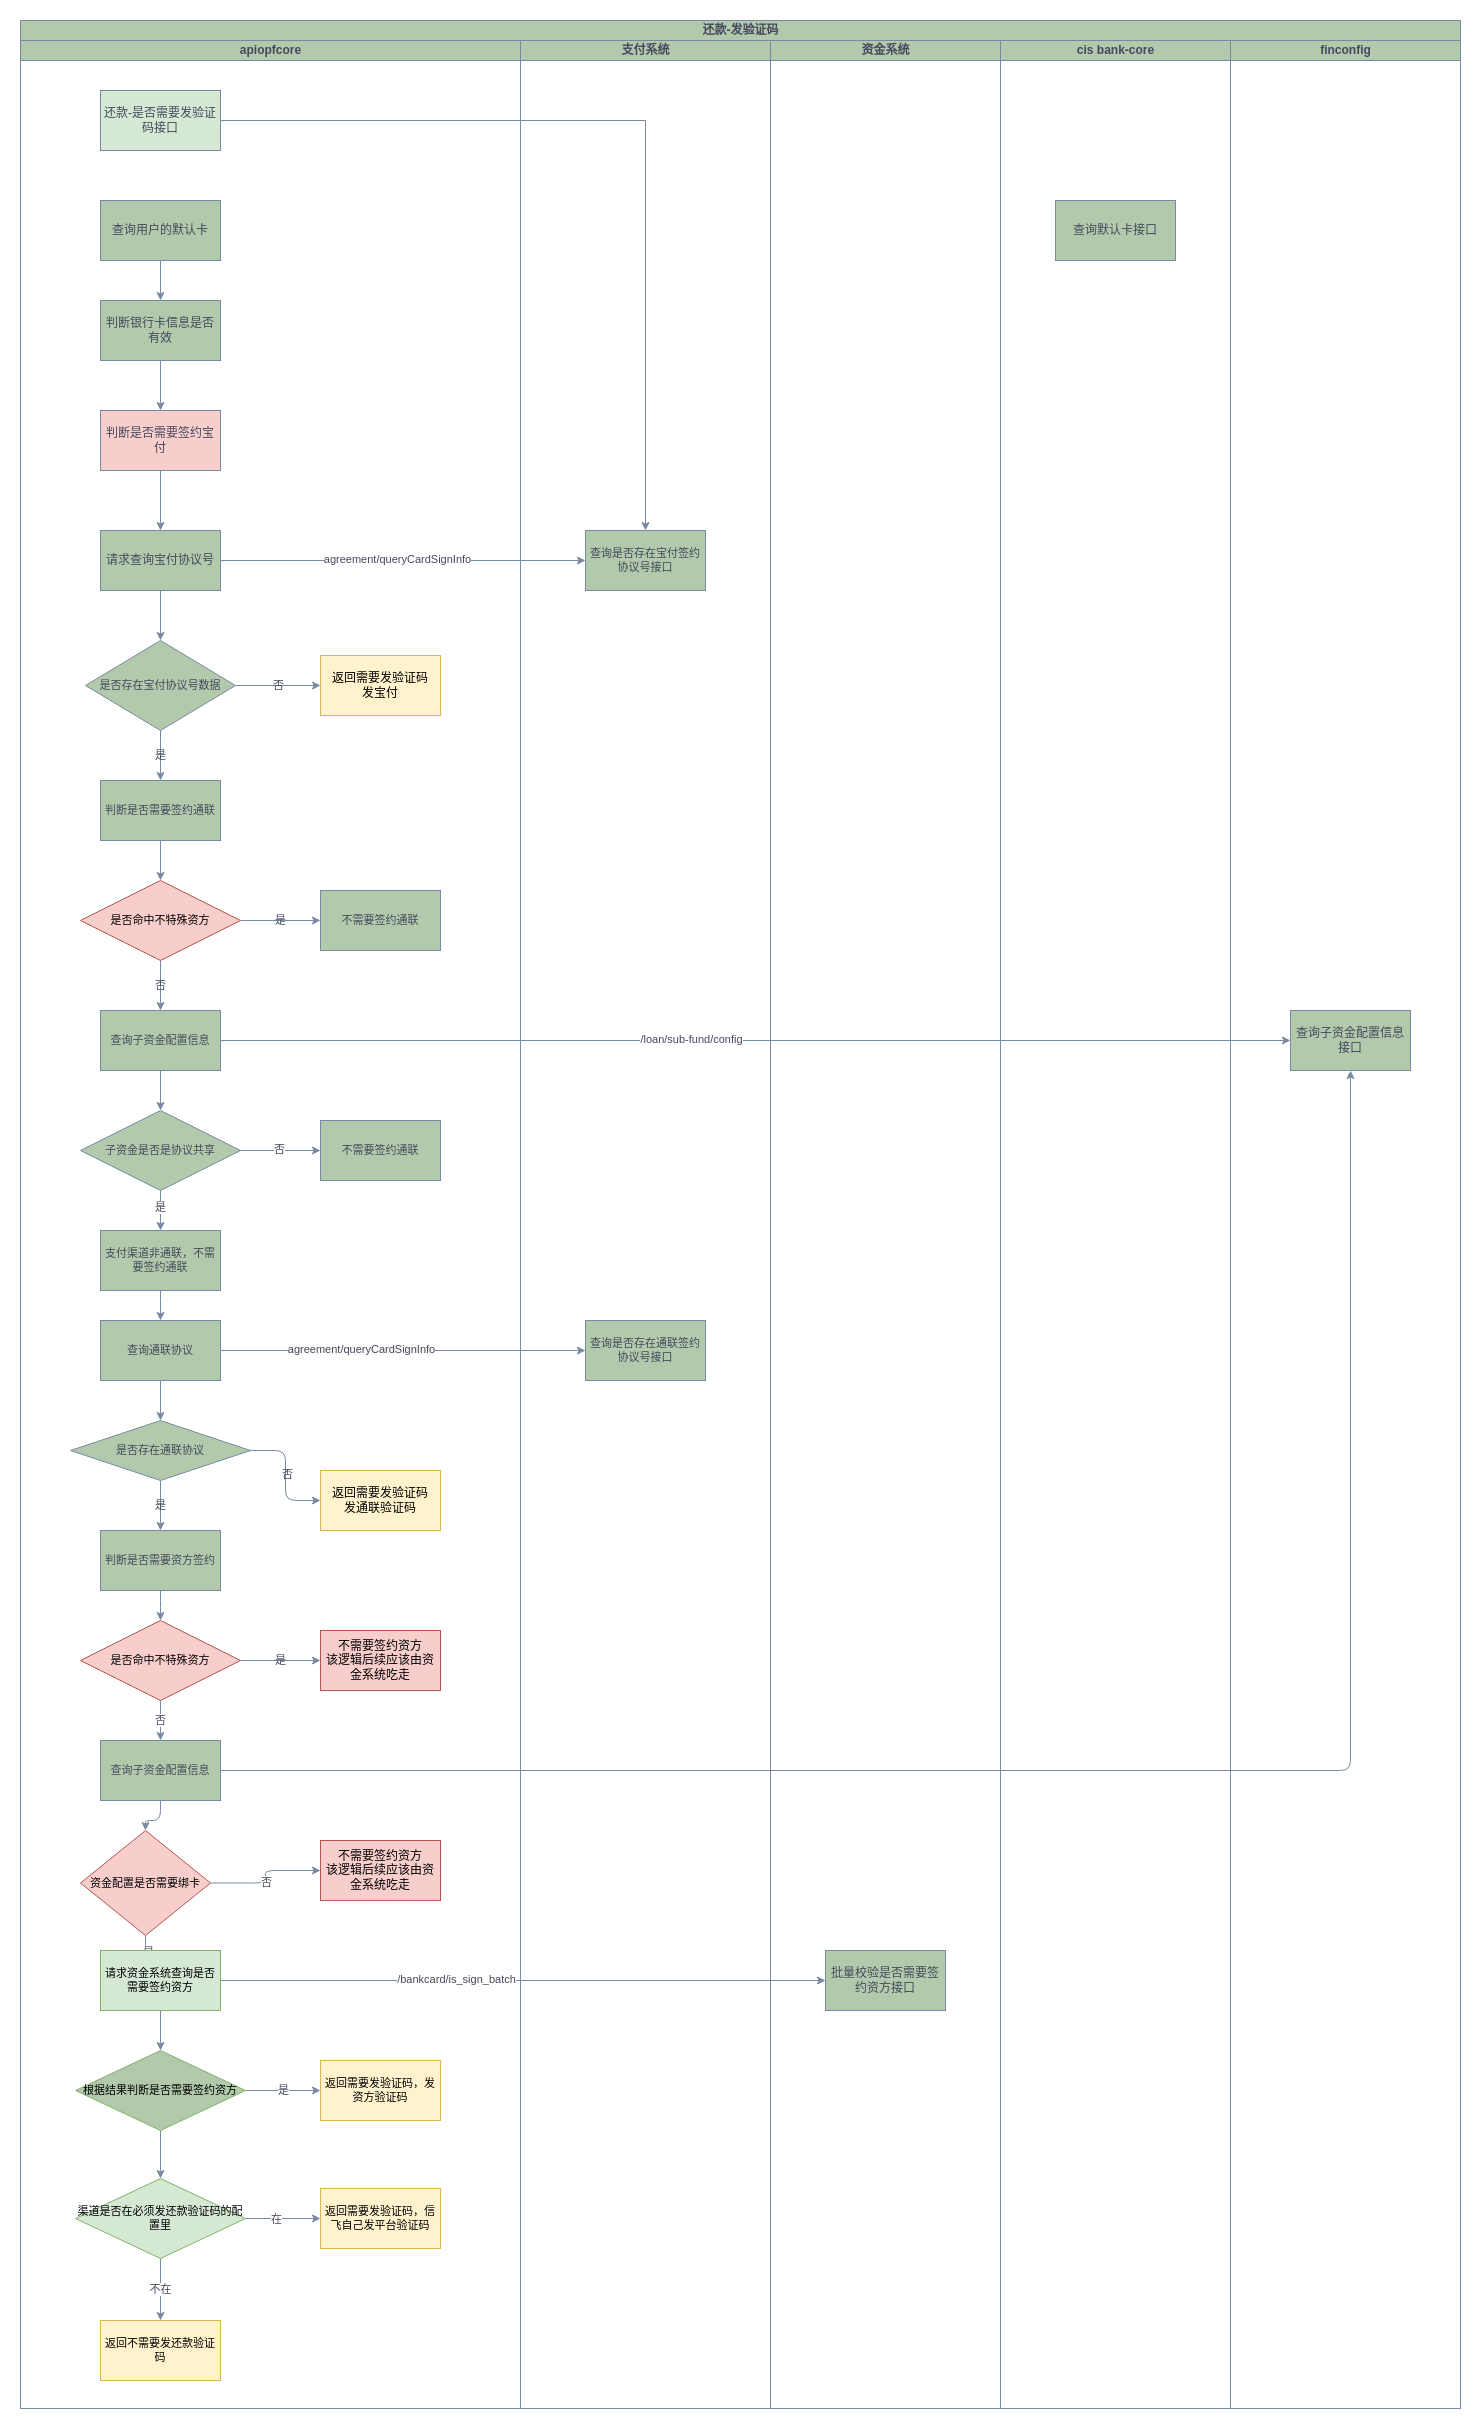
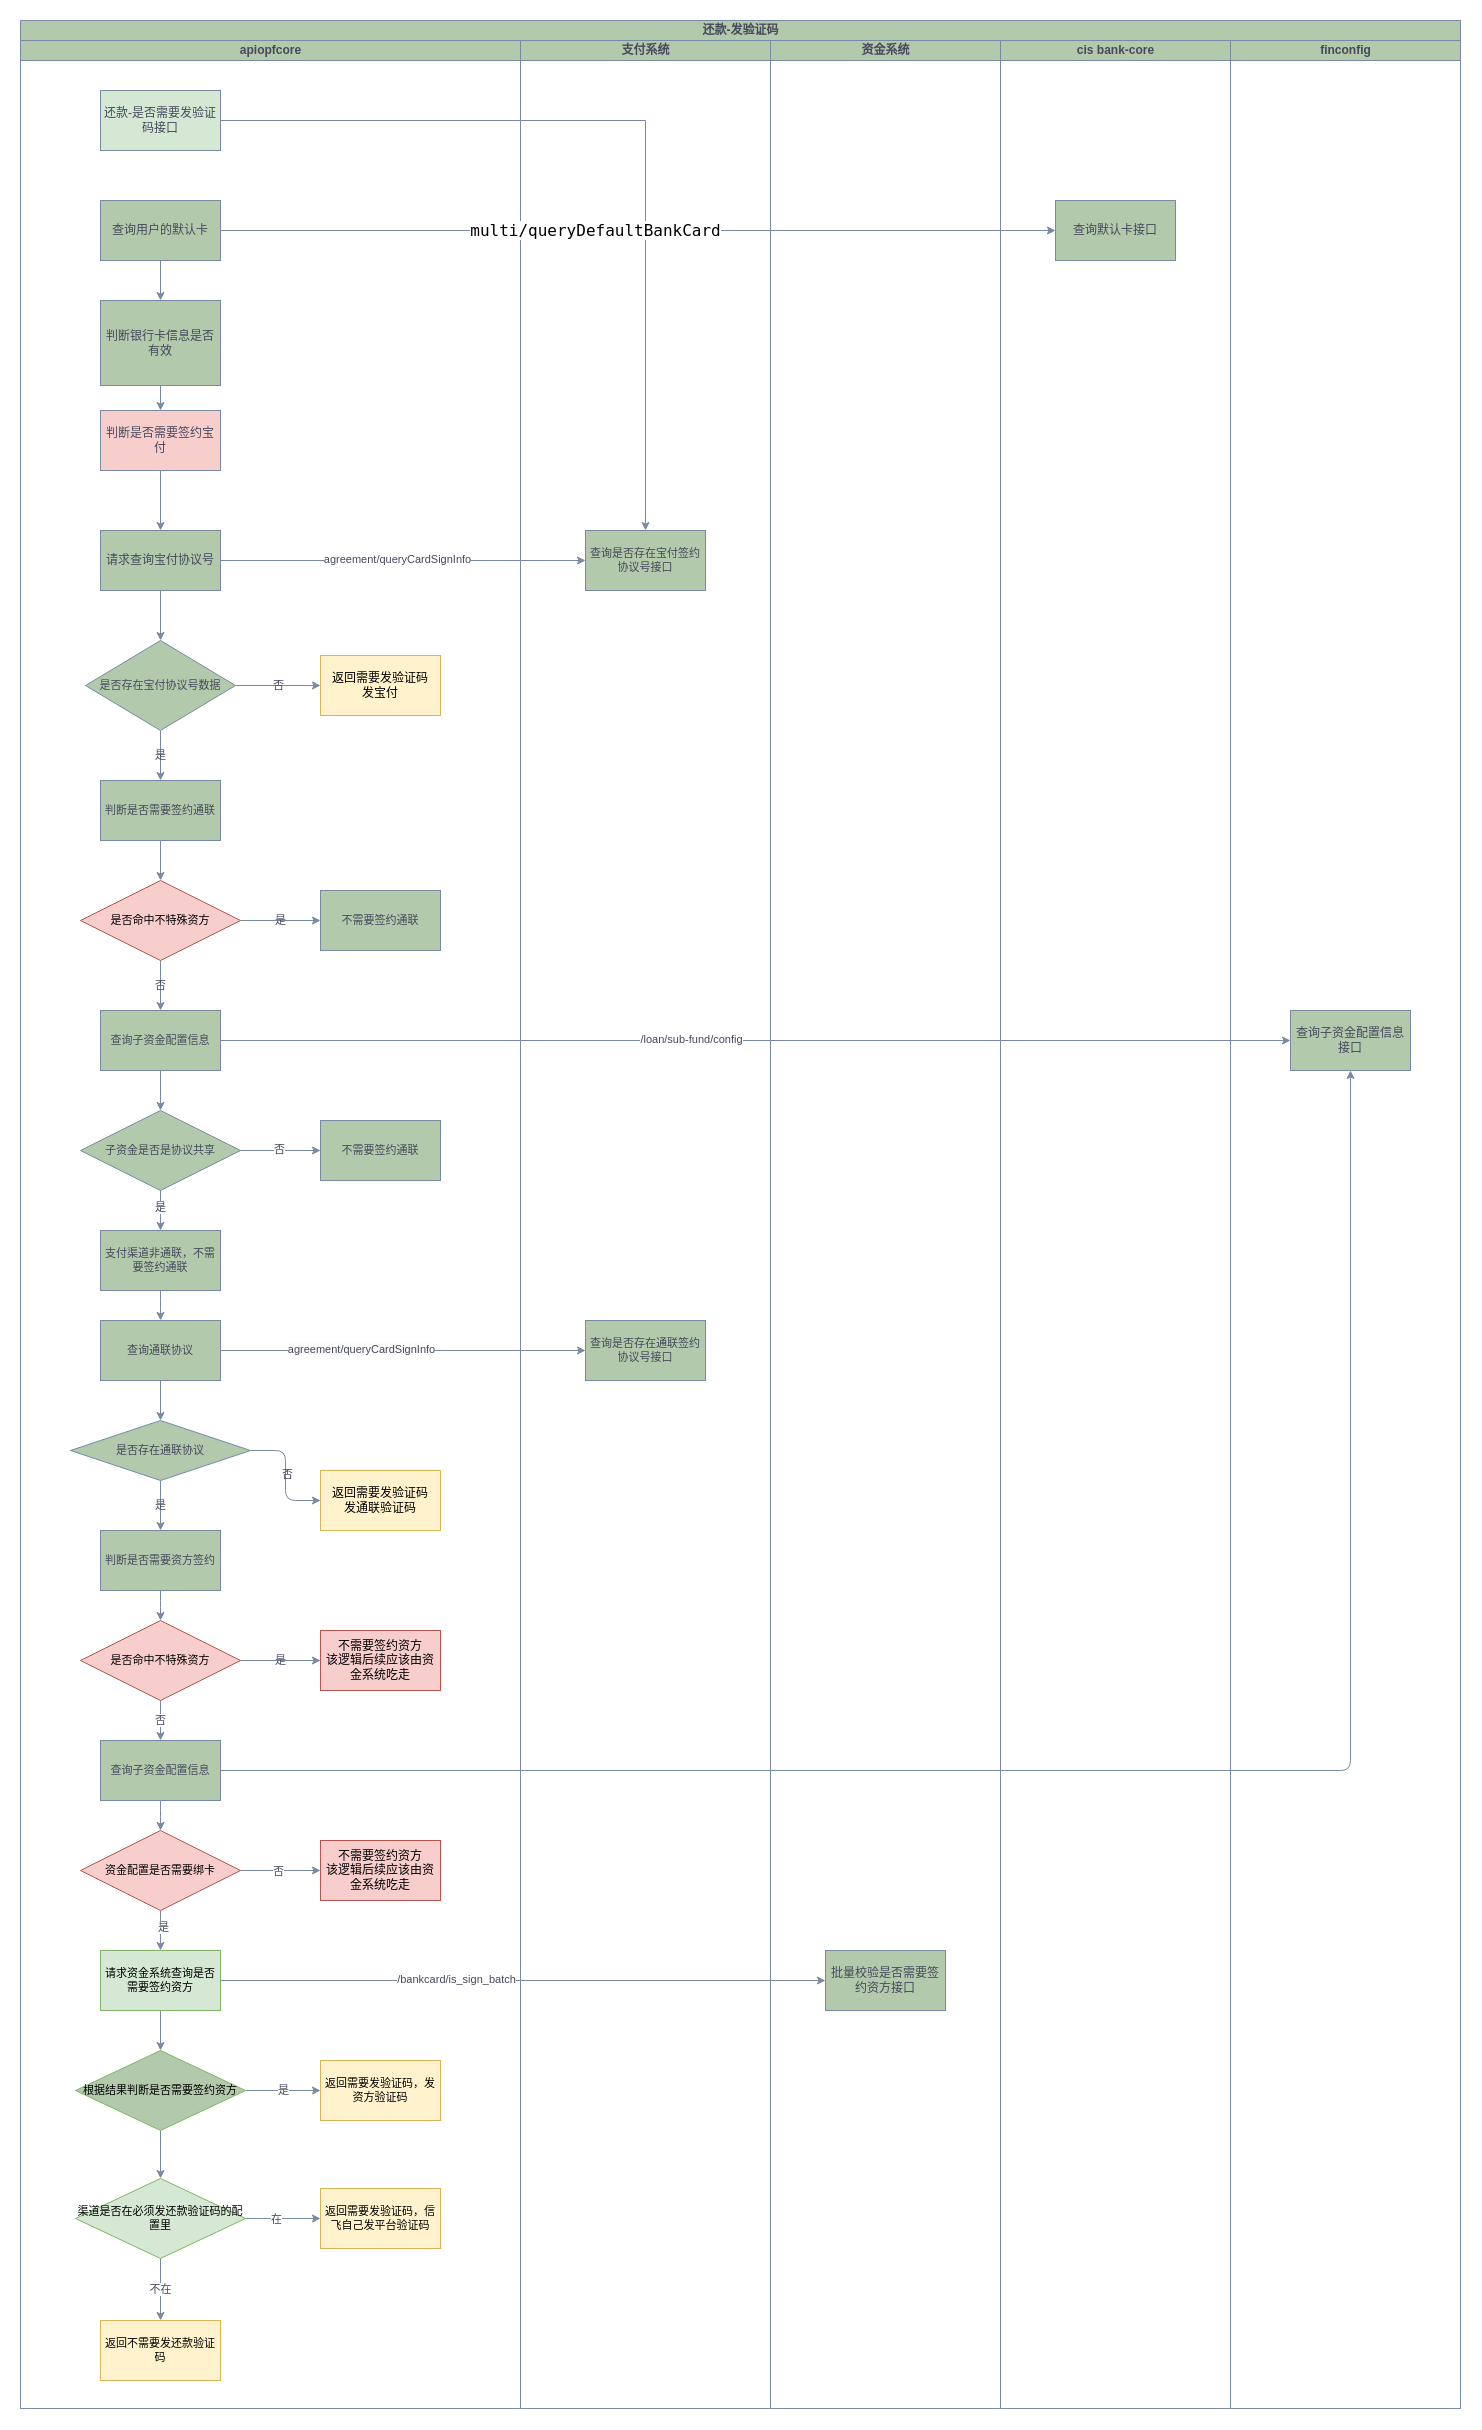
none -> (635, 231)
(161, 331) -> (161, 343)
(146, 1883) -> (161, 1871)
